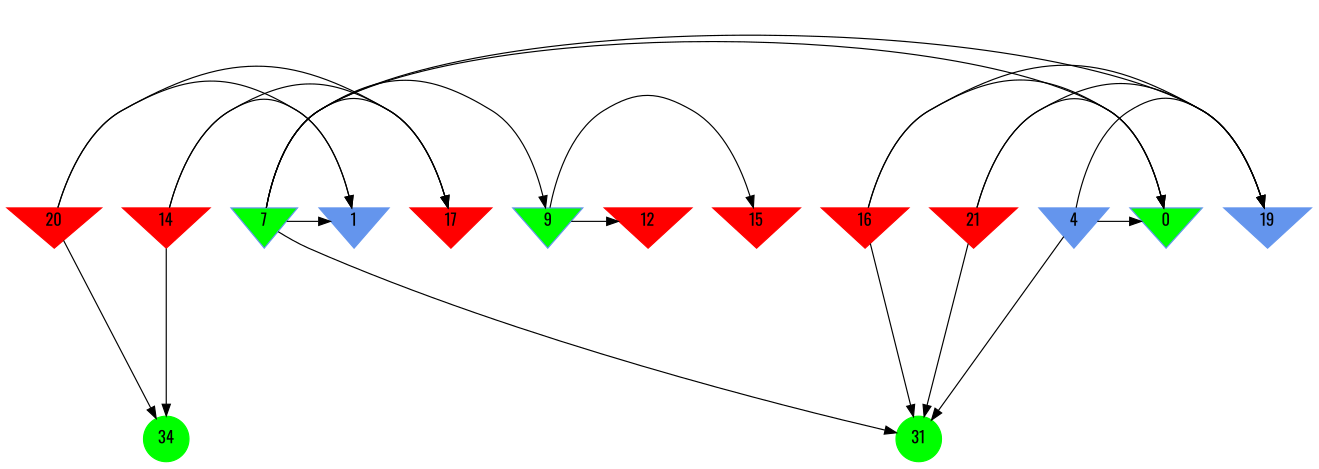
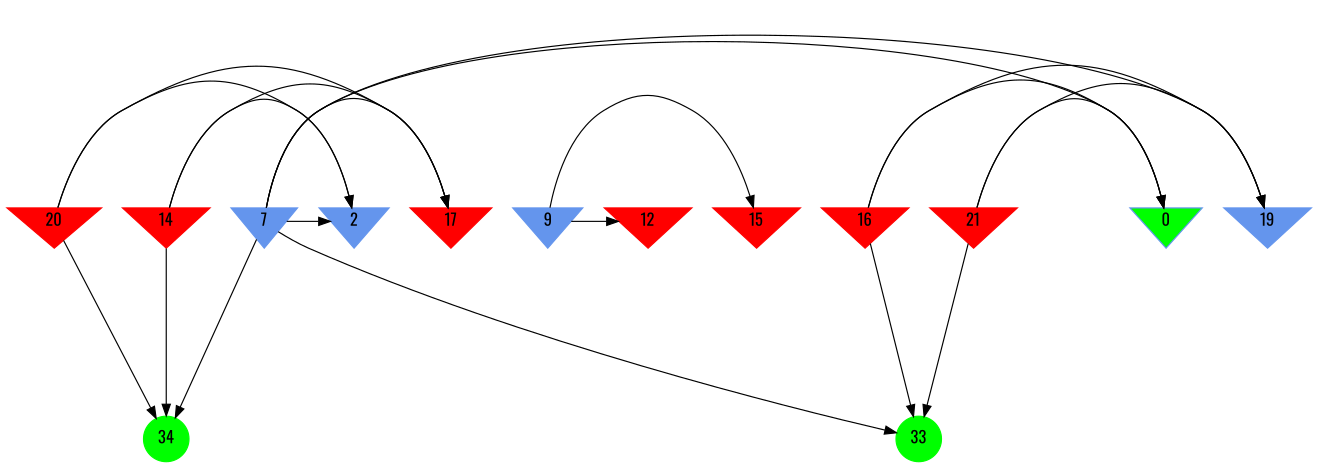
(420, 82) -> (218, 323)
(264, 221) -> (264, 221)
(354, 221) -> (354, 221)
(548, 221) -> (548, 221)
(1074, 221) -> none
(919, 439) -> (919, 439)
